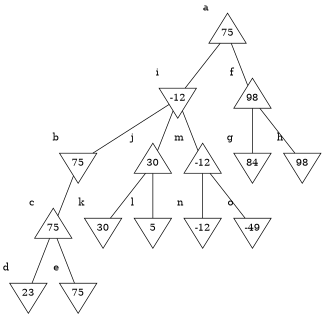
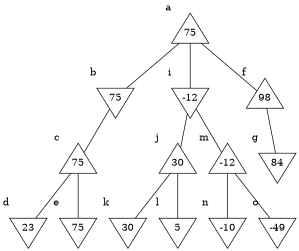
(131, 129) -> (153, 66)
(302, 163) -> none
(203, 228) -> (228, 228)
